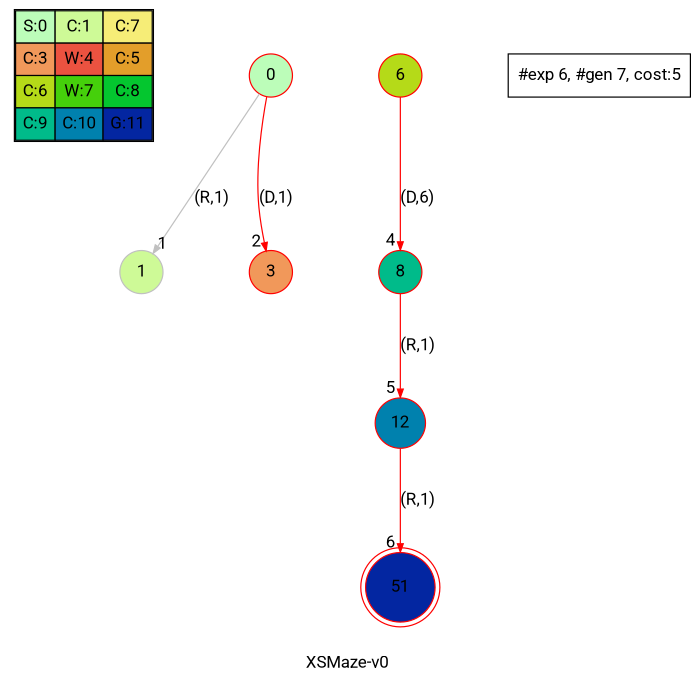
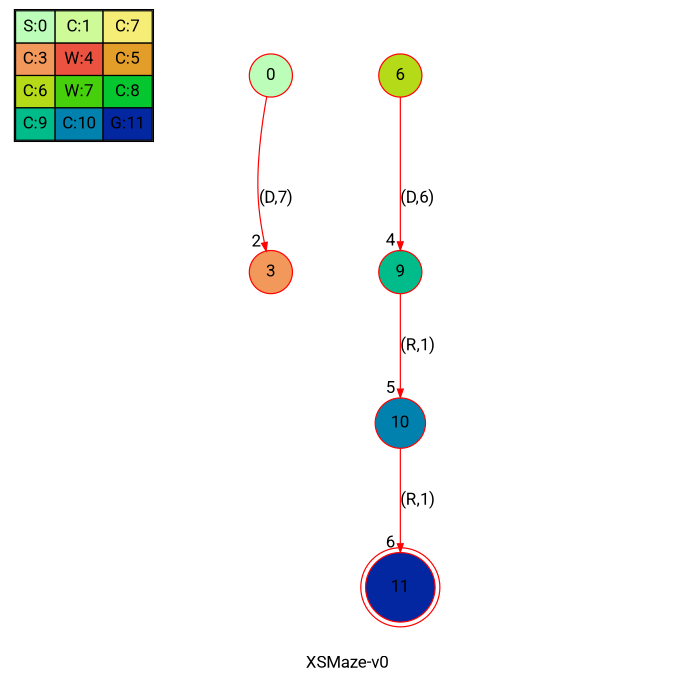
(599, 76) -> none
(276, 198) -> (276, 198)
(141, 272) -> none
(400, 272) -> (400, 272)
(400, 423) -> (400, 423)
(400, 587) -> (400, 587)
